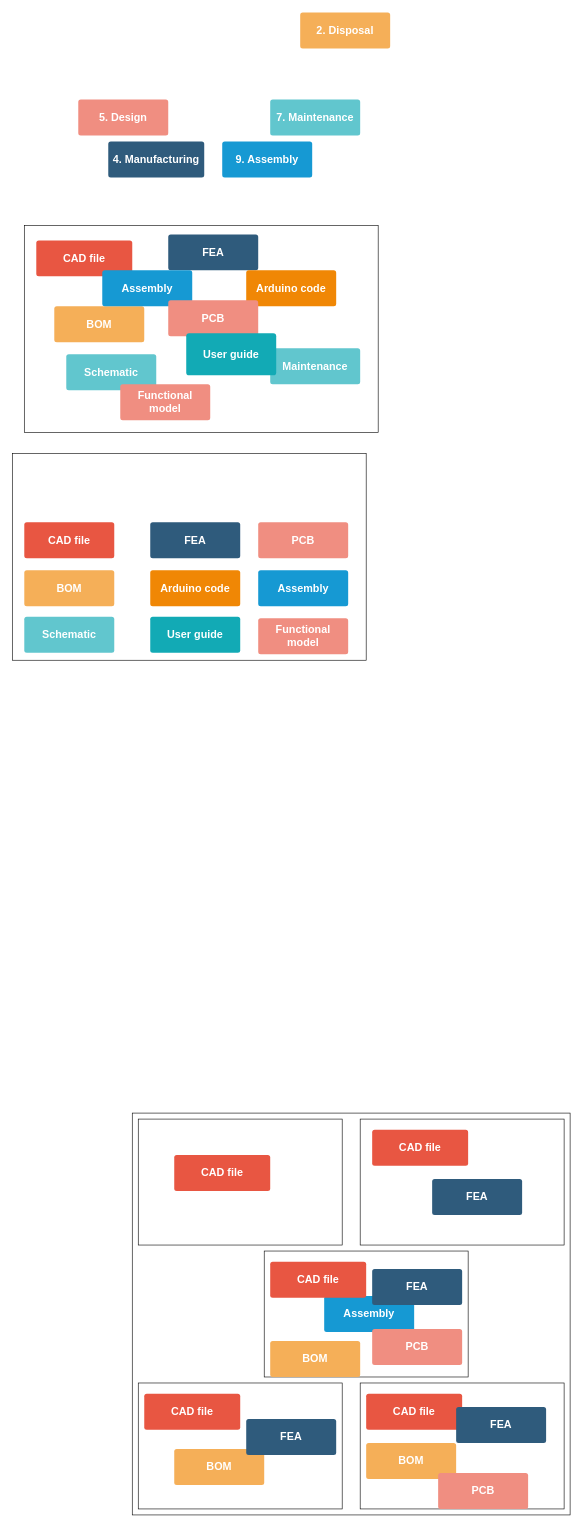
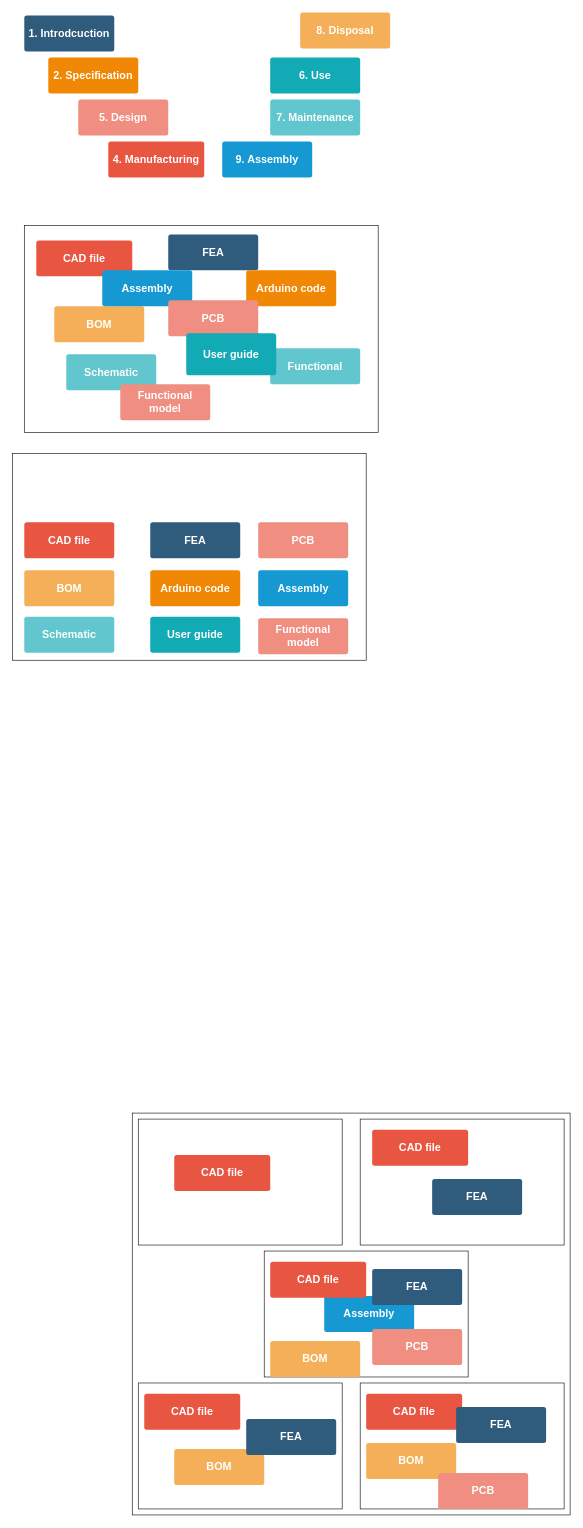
(345, 30) -> (345, 30)
none -> (69, 33)
none -> (93, 75)
none -> (315, 75)
(156, 159) -> (156, 159)
(315, 366) -> (315, 366)
